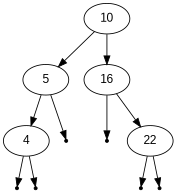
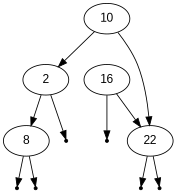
(107, 45) -> (140, 72)
(46, 80) -> (46, 80)
(26, 141) -> (26, 141)
